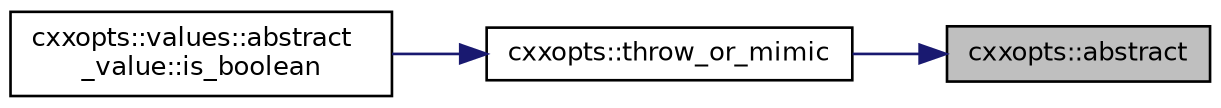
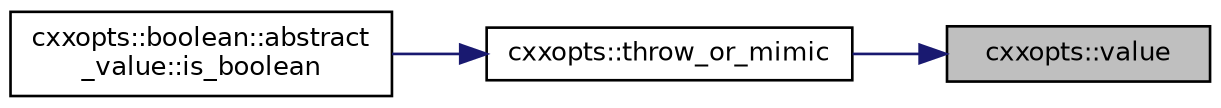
(201, 54) -> (201, 54)
(1079, 54) -> (1079, 54)
